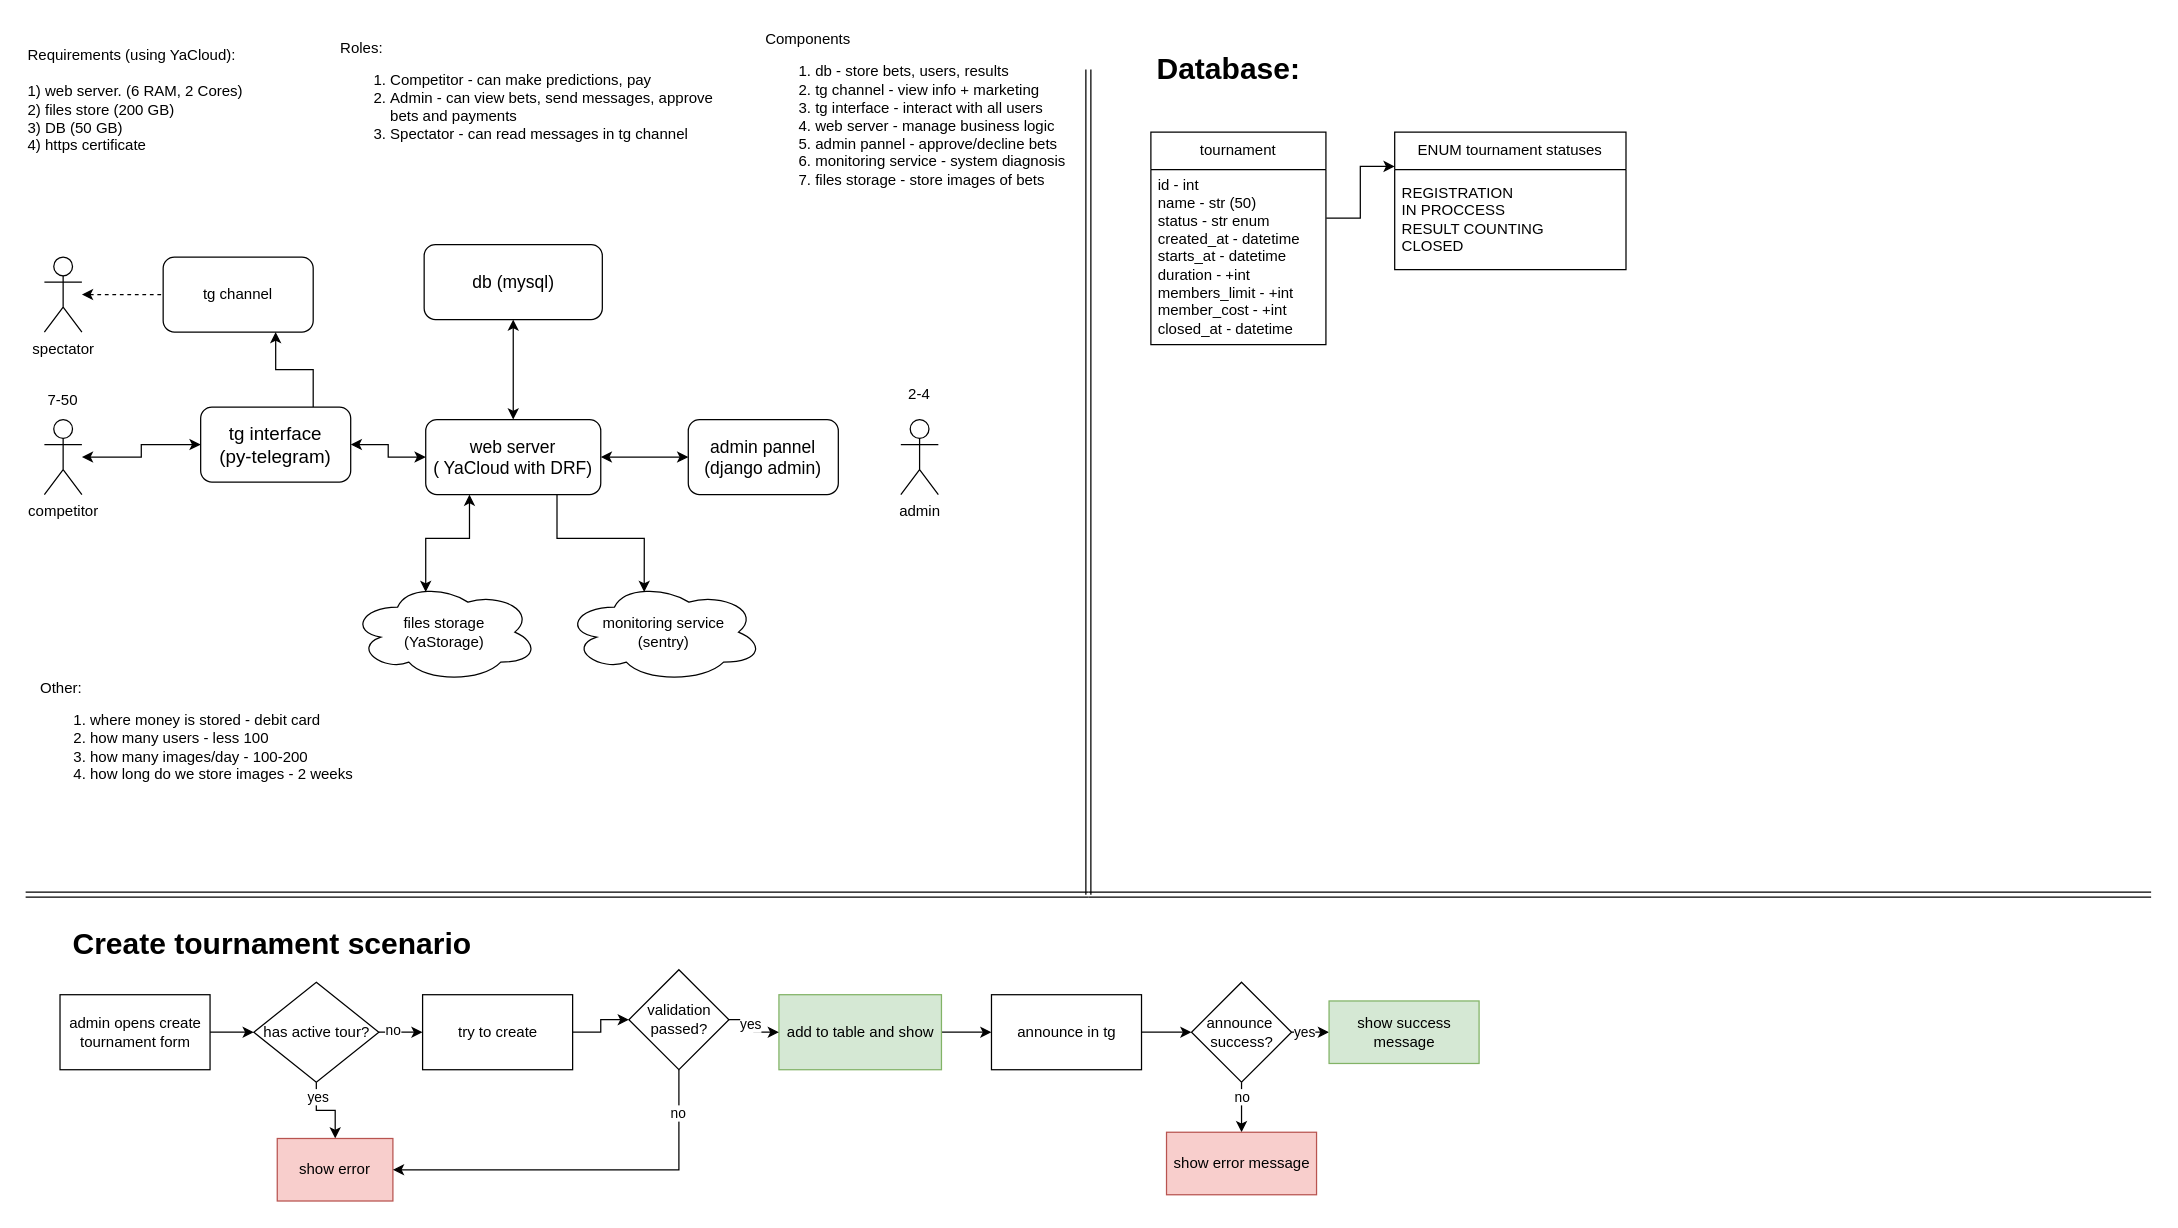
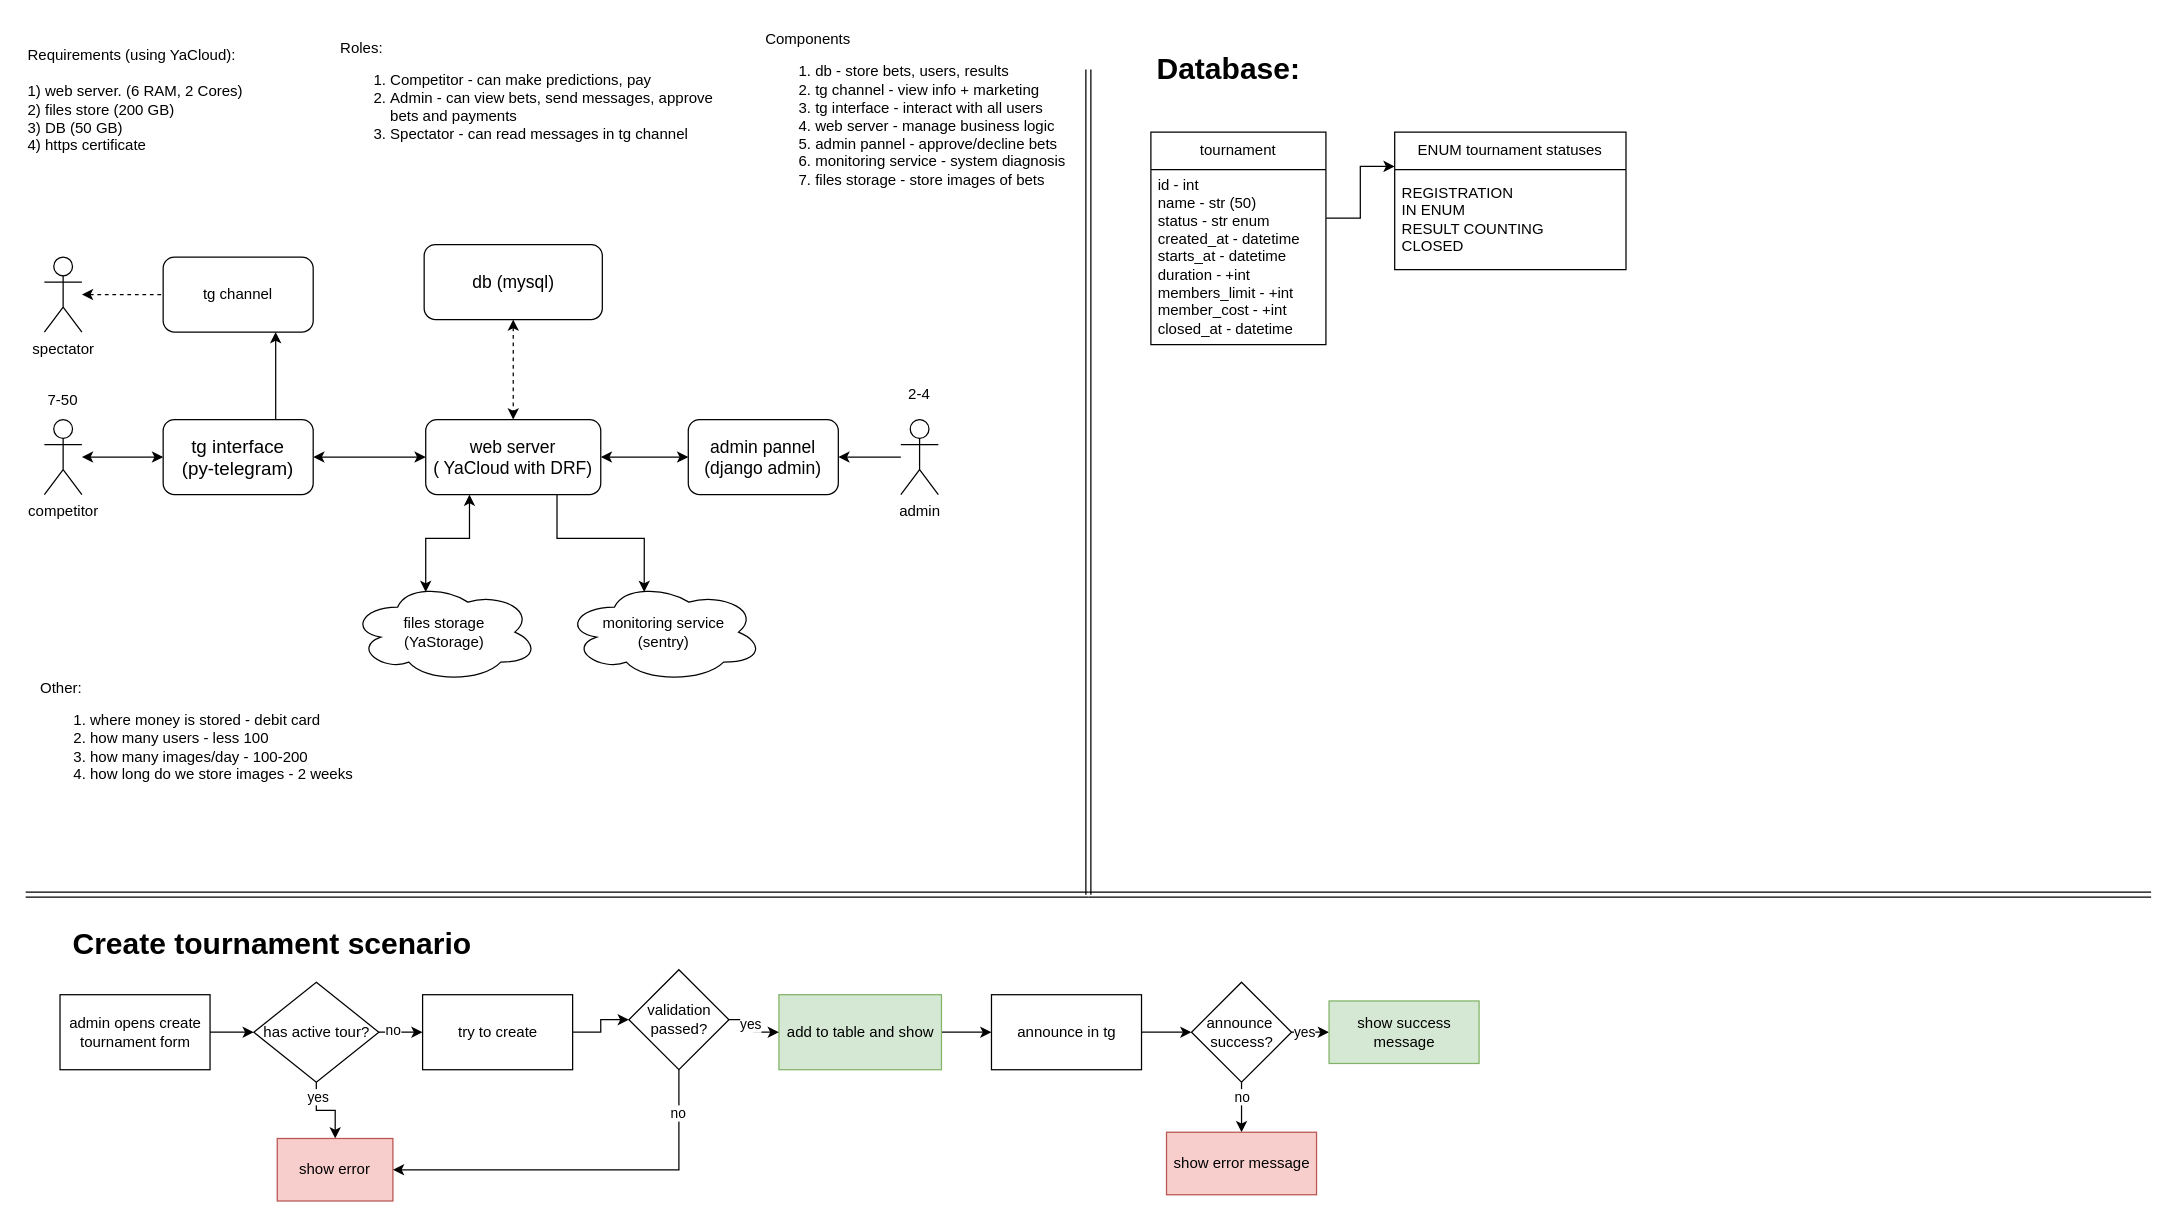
(1463, 219) -> (1463, 219)
(513, 370) -> (513, 370)
(276, 444) -> (238, 457)
none -> (873, 457)
